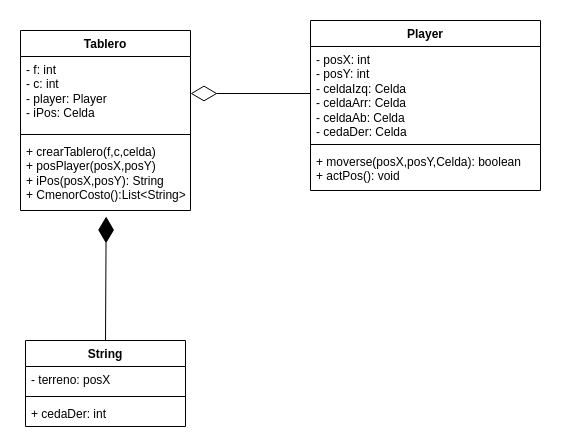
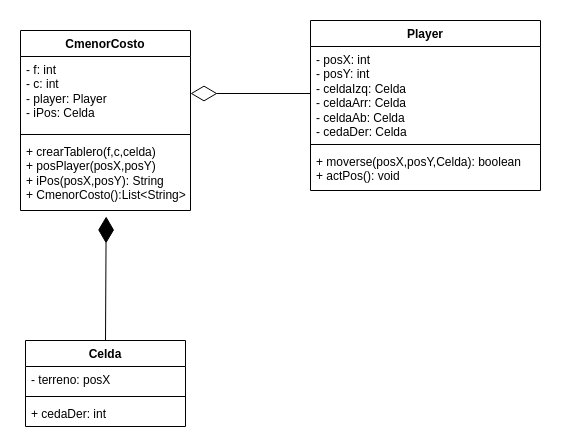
(106, 45) -> (106, 45)
(106, 355) -> (106, 355)
